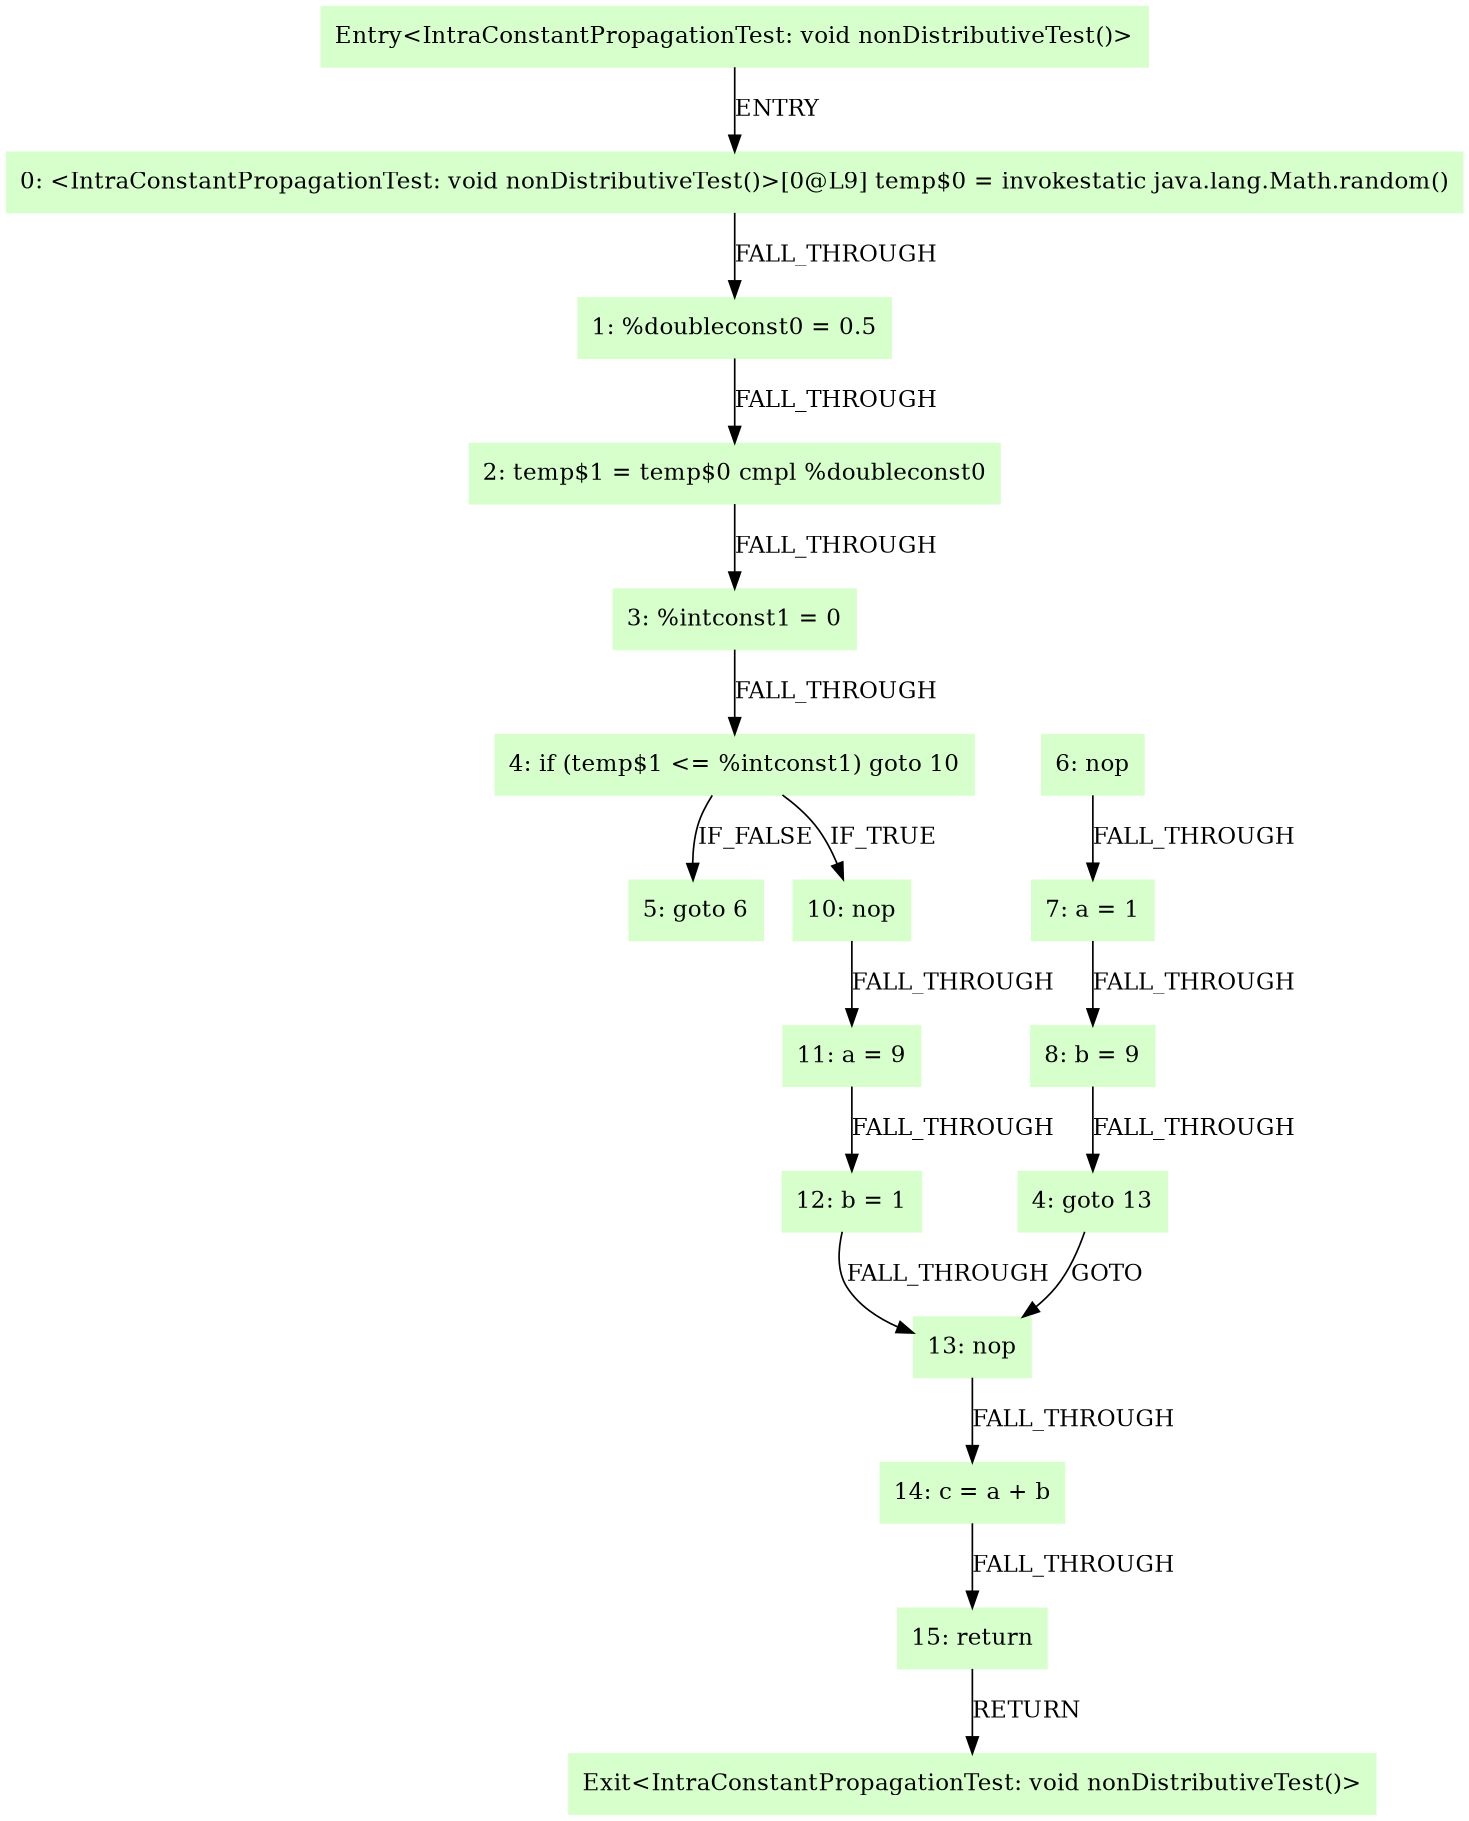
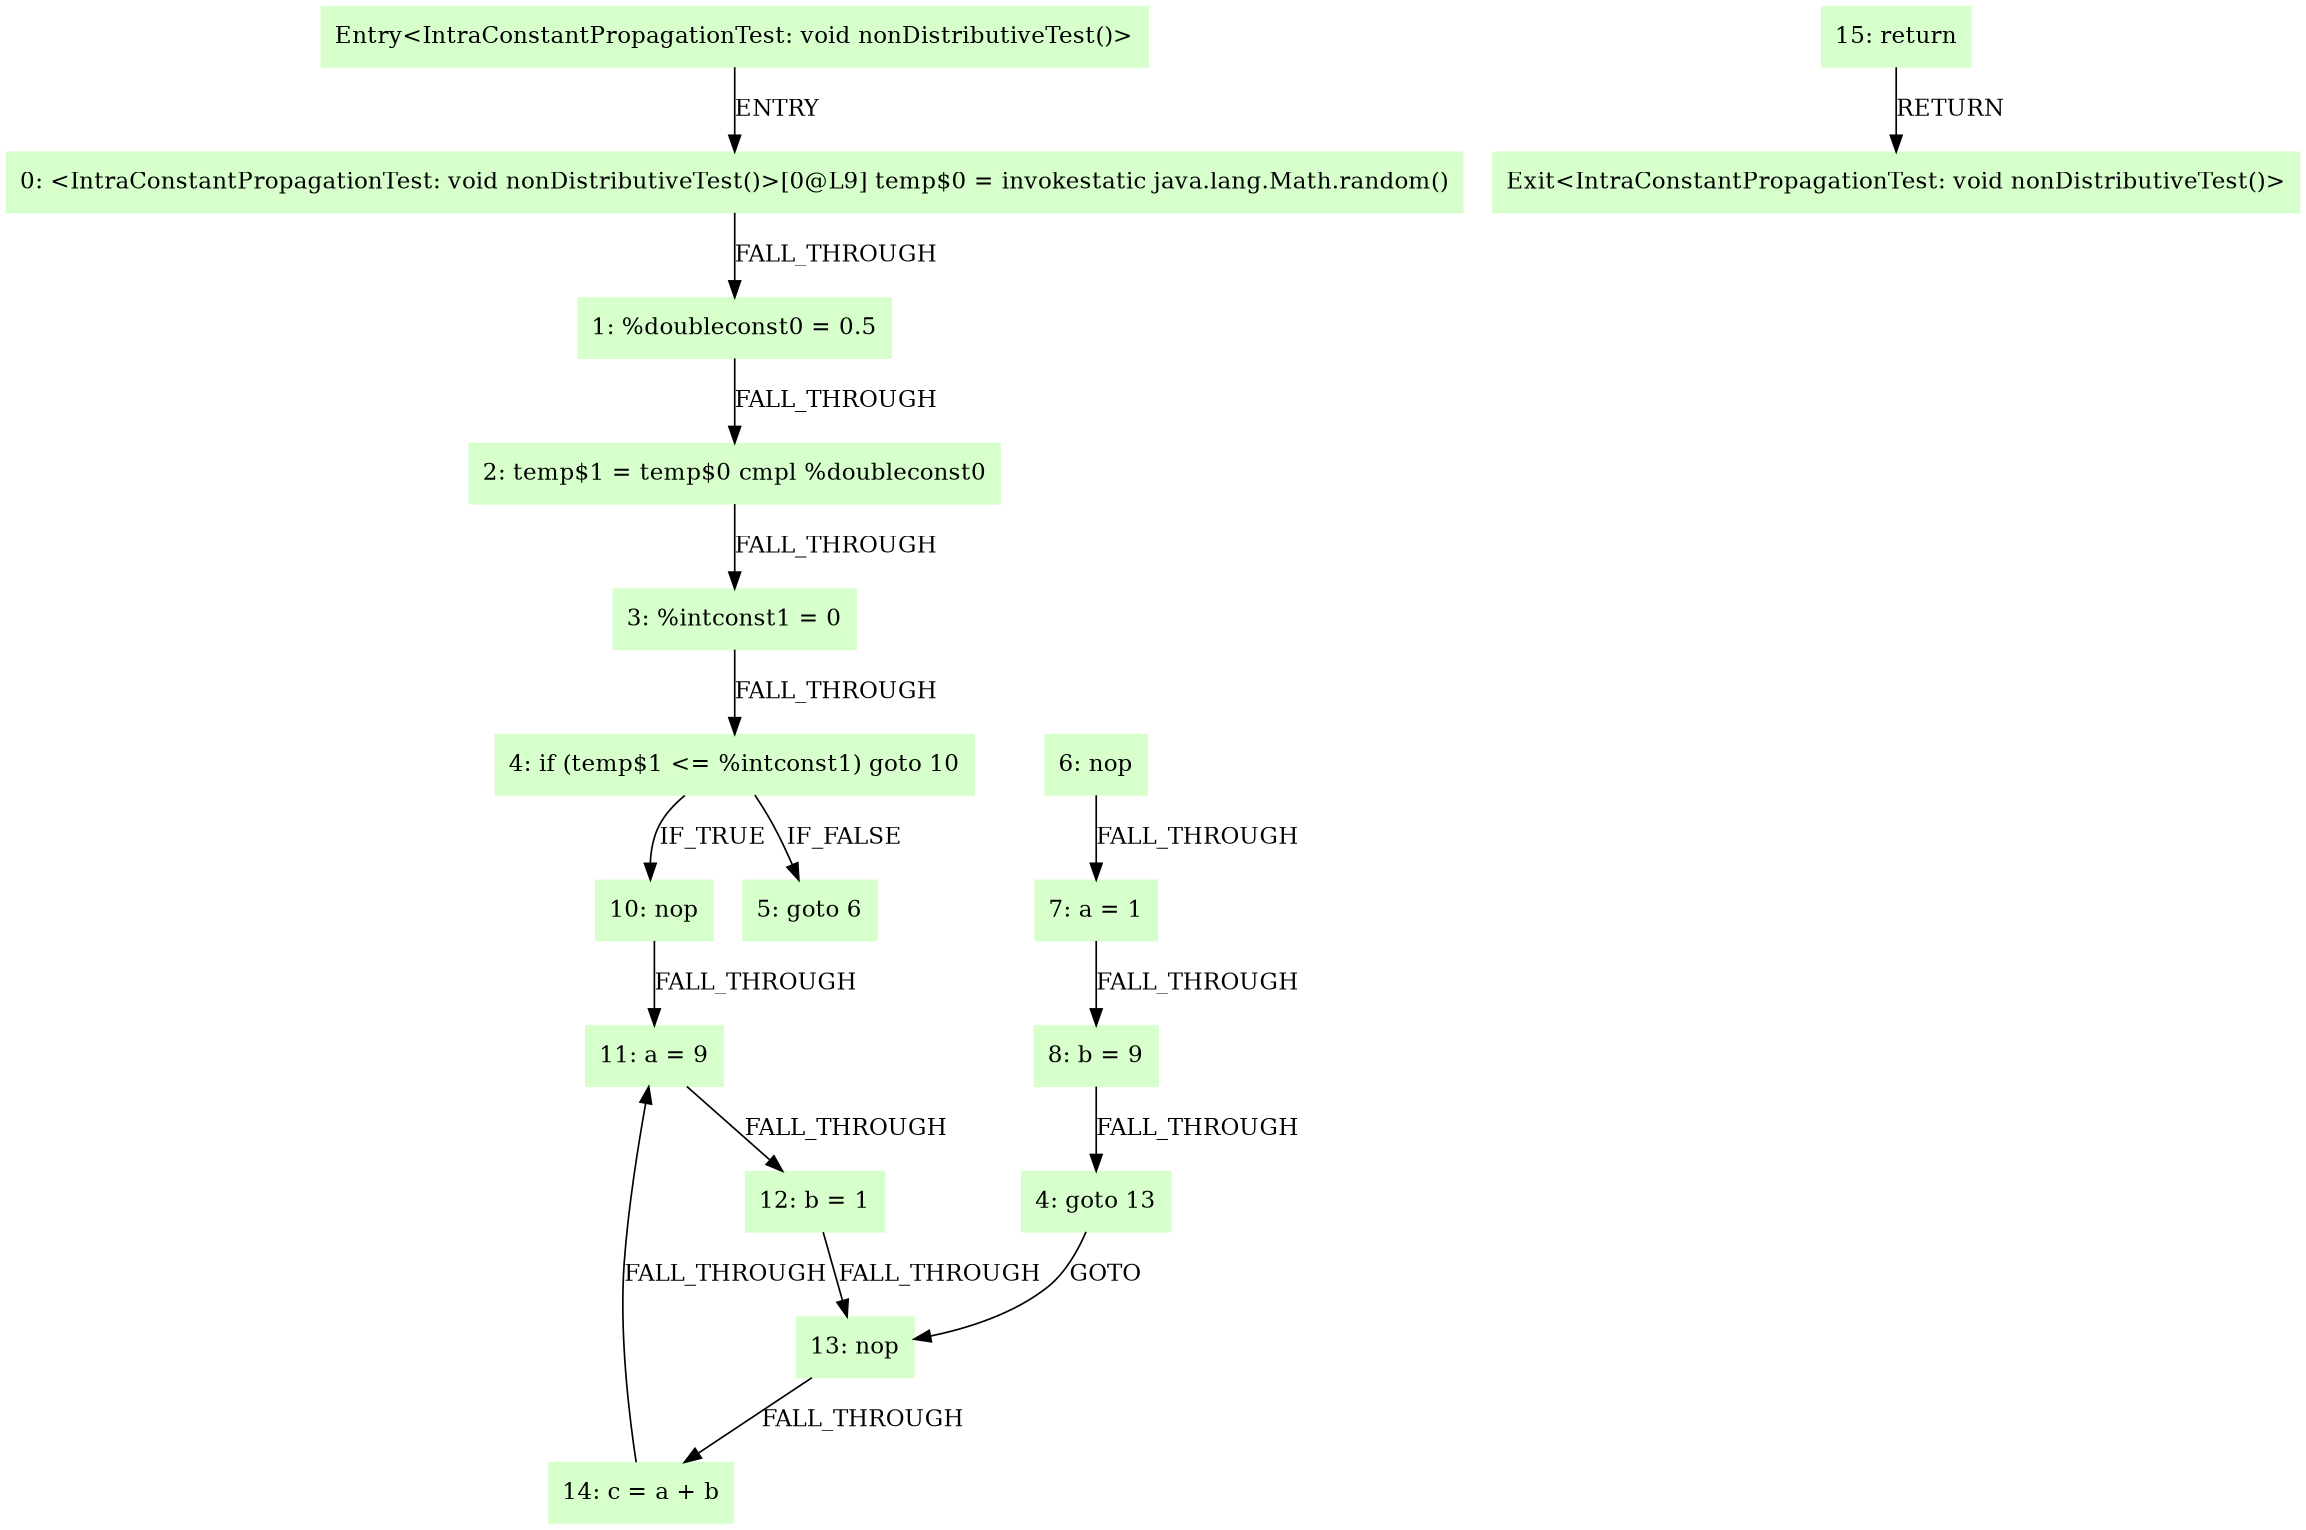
(972, 1557) -> (623, 1282)
